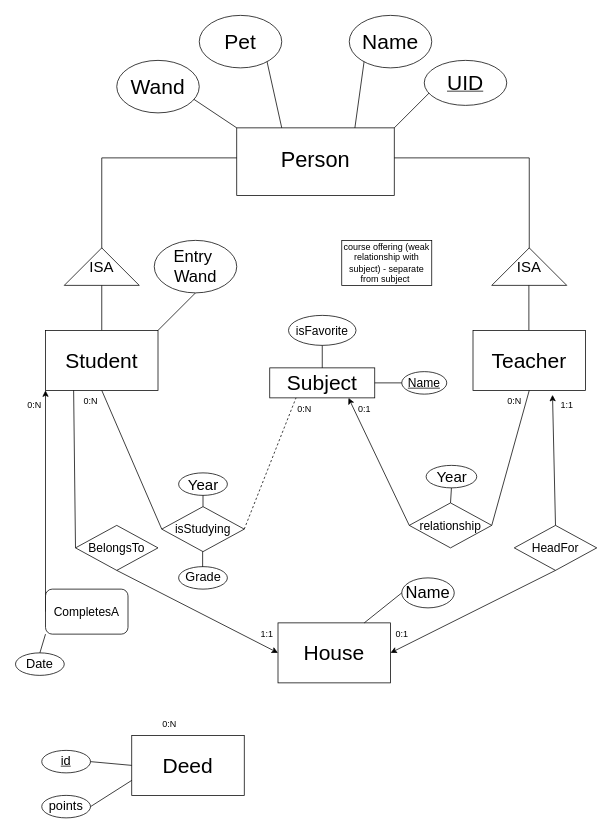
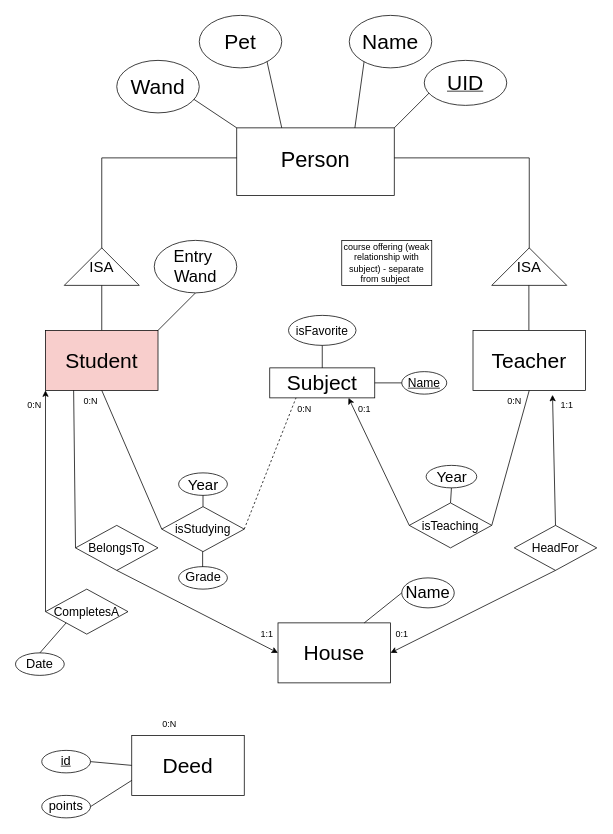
(102, 360) -> (102, 360)
(450, 525) -> (450, 525)
(87, 612) -> (87, 612)
